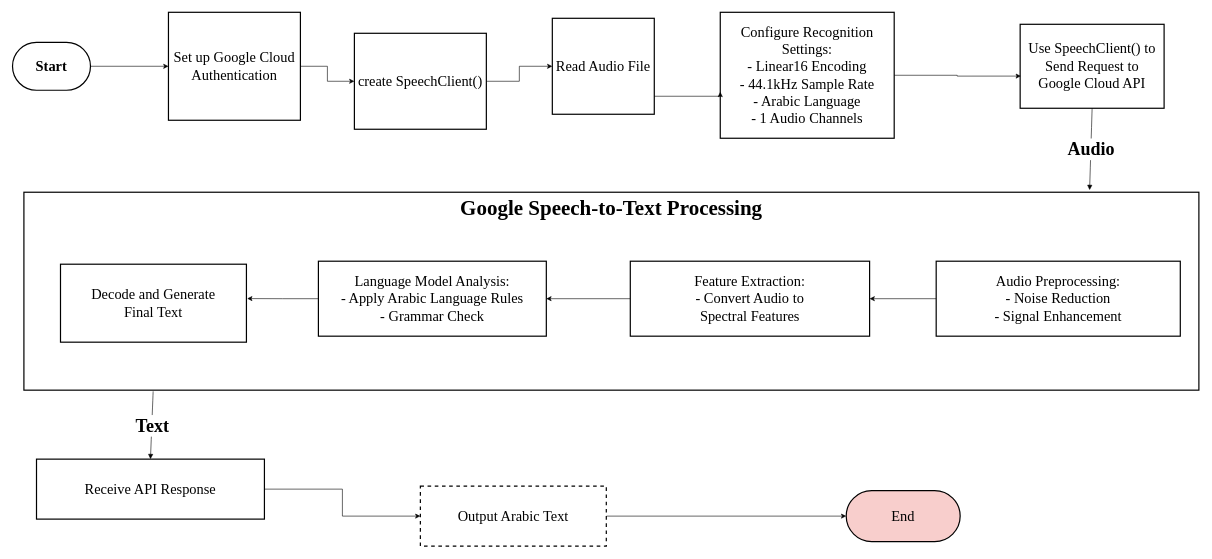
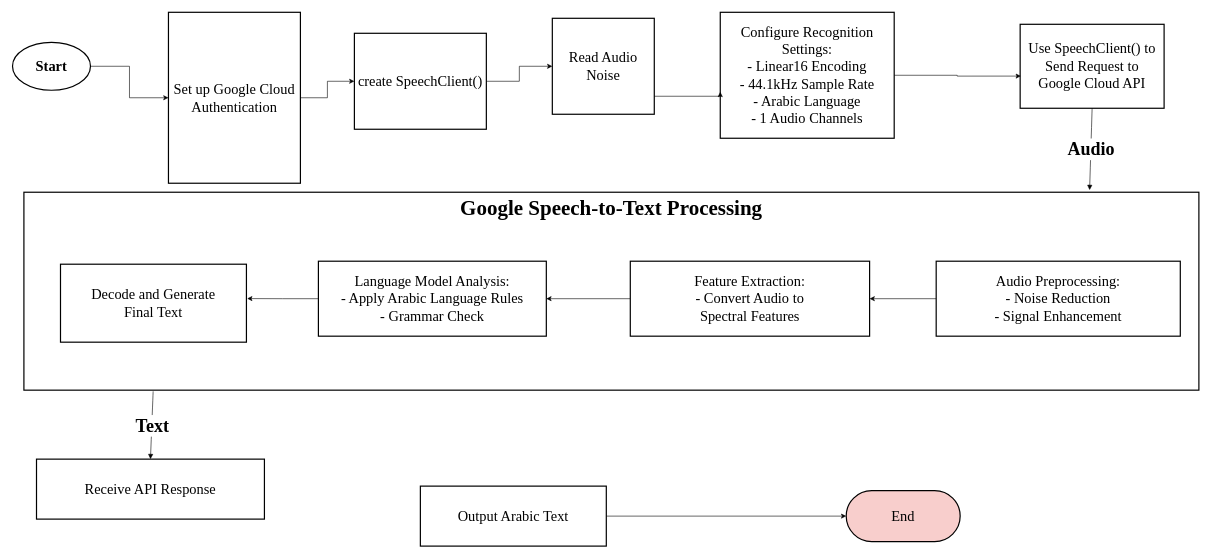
(51, 66) -> (51, 66)
(234, 66) -> (234, 98)
(603, 66) -> (603, 66)
(342, 502) -> none
(513, 516) -> (513, 516)
